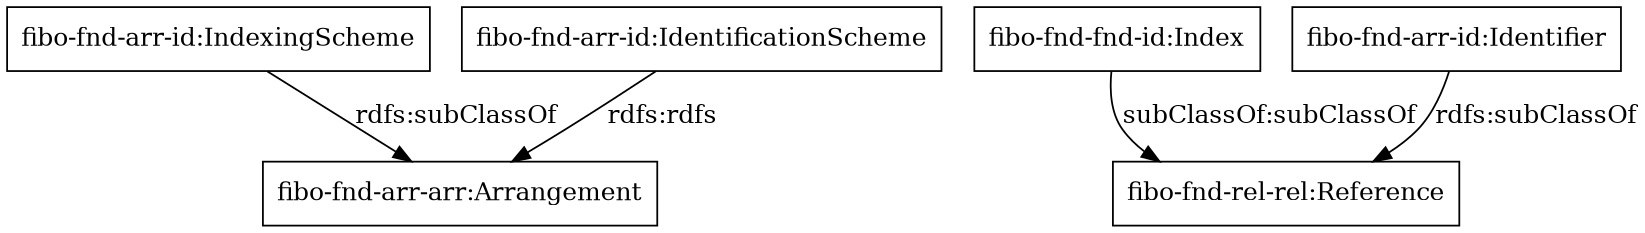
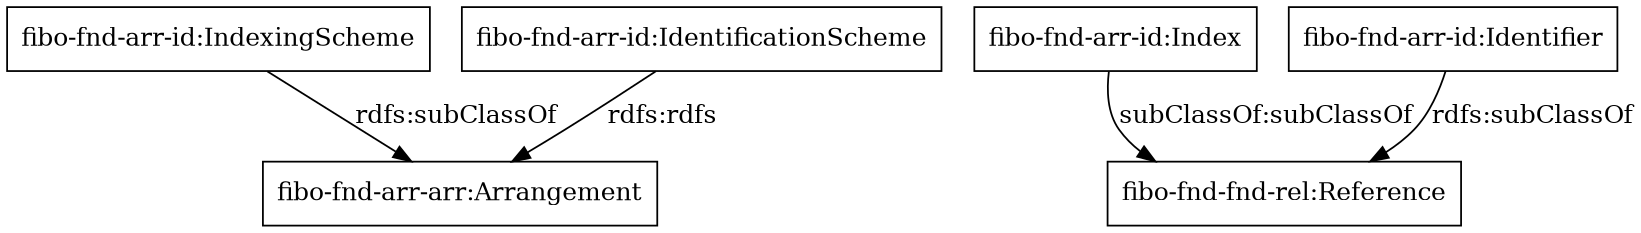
(1117, 39) -> (1116, 39)
(1286, 194) -> (1284, 194)
